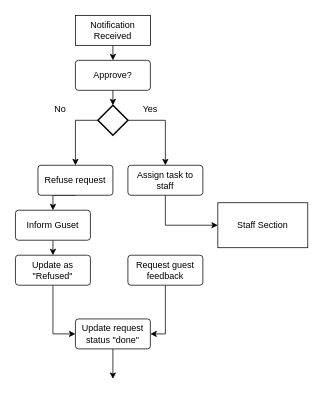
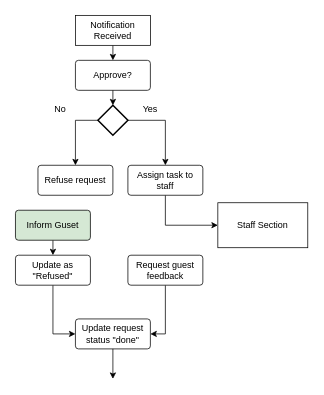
(53, 204) -> none
(53, 225) -> (53, 225)
